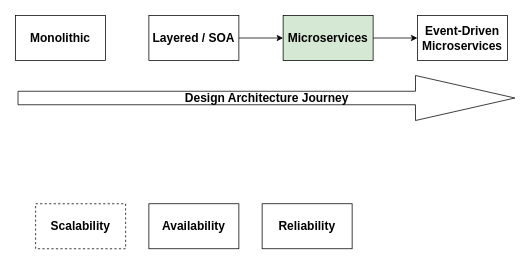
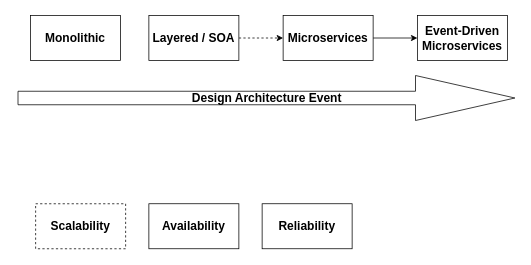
(60, 38) -> (75, 38)
(258, 38) -> (258, 38)
(328, 38) -> (328, 38)
(267, 98) -> (267, 98)
